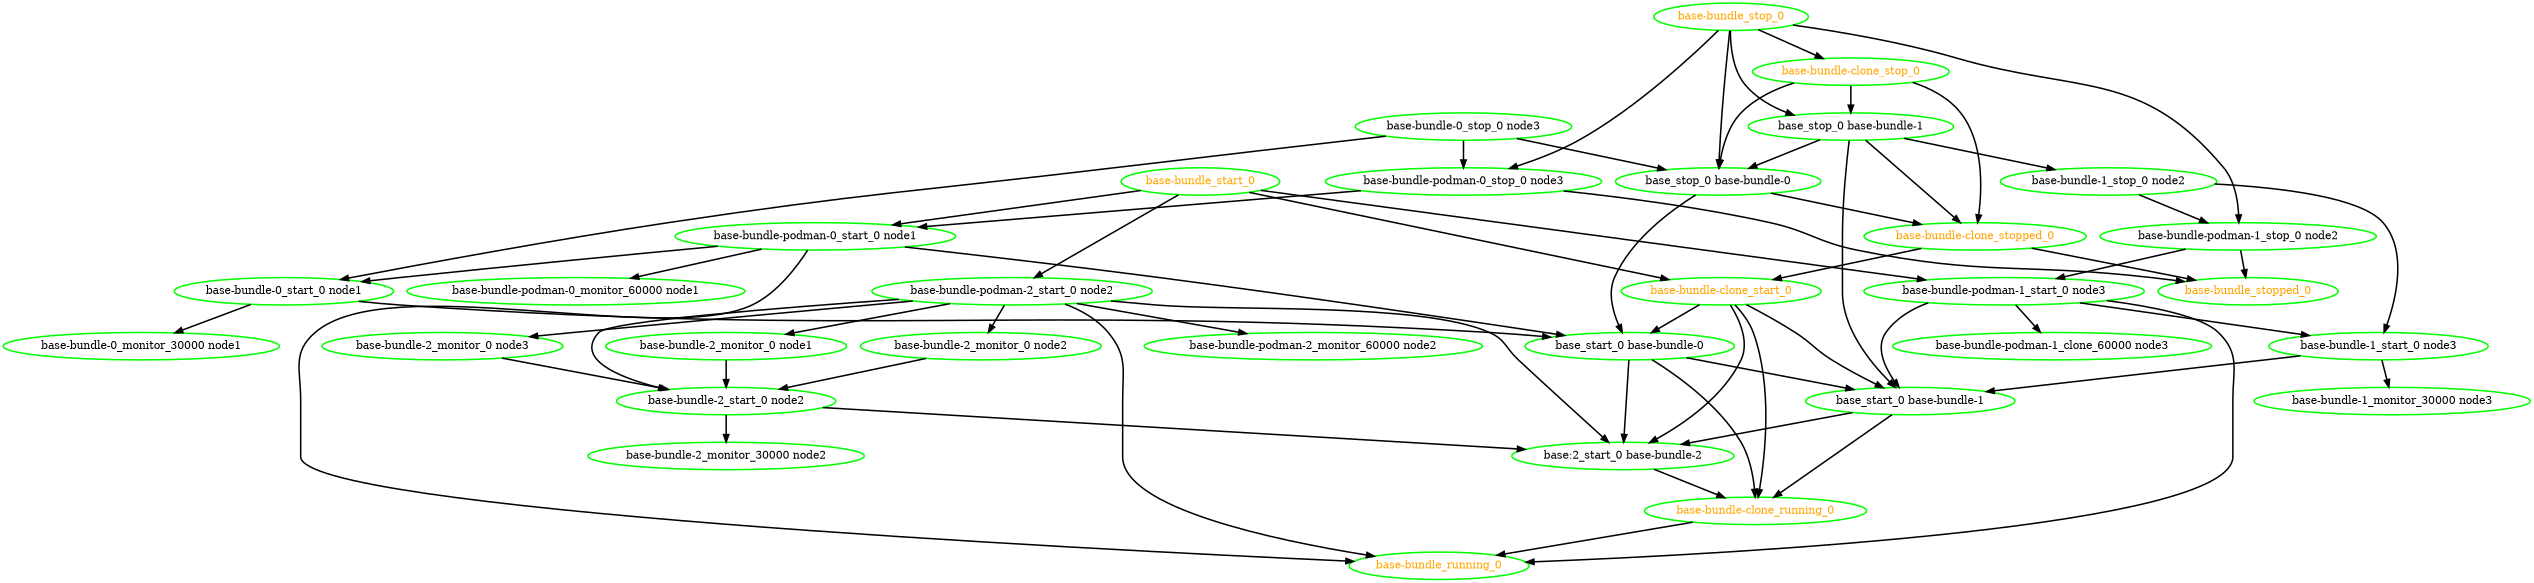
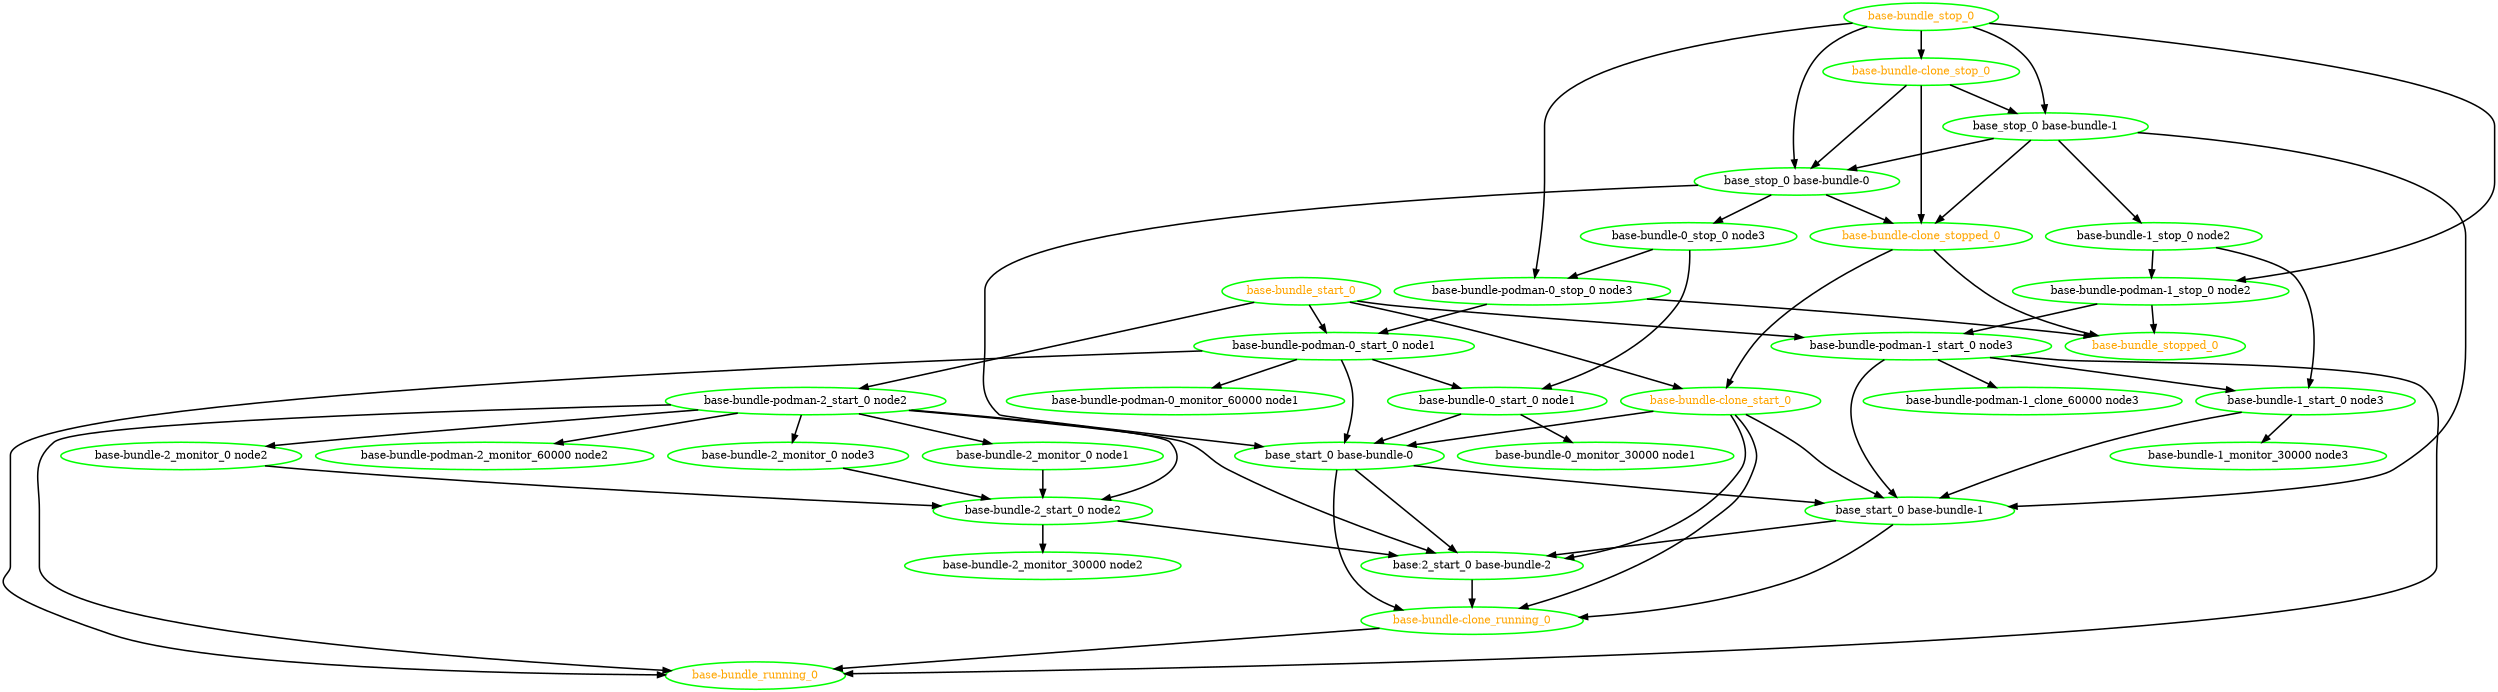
(1587, 153) -> (1746, 207)
